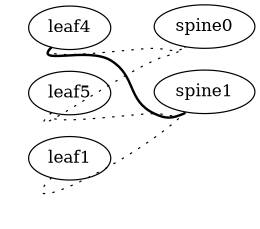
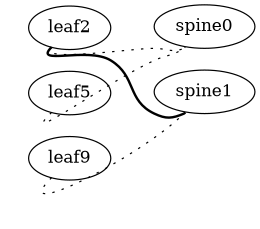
(70, 28) -> (70, 28)
(116, 117) -> none
(70, 158) -> (70, 158)
